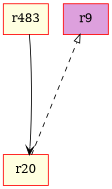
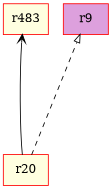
(31, 90) -> (20, 99)
